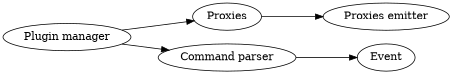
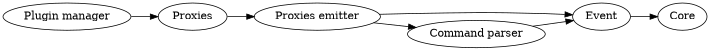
none -> (472, 13)
none -> (682, 17)
(142, 47) -> (391, 25)
